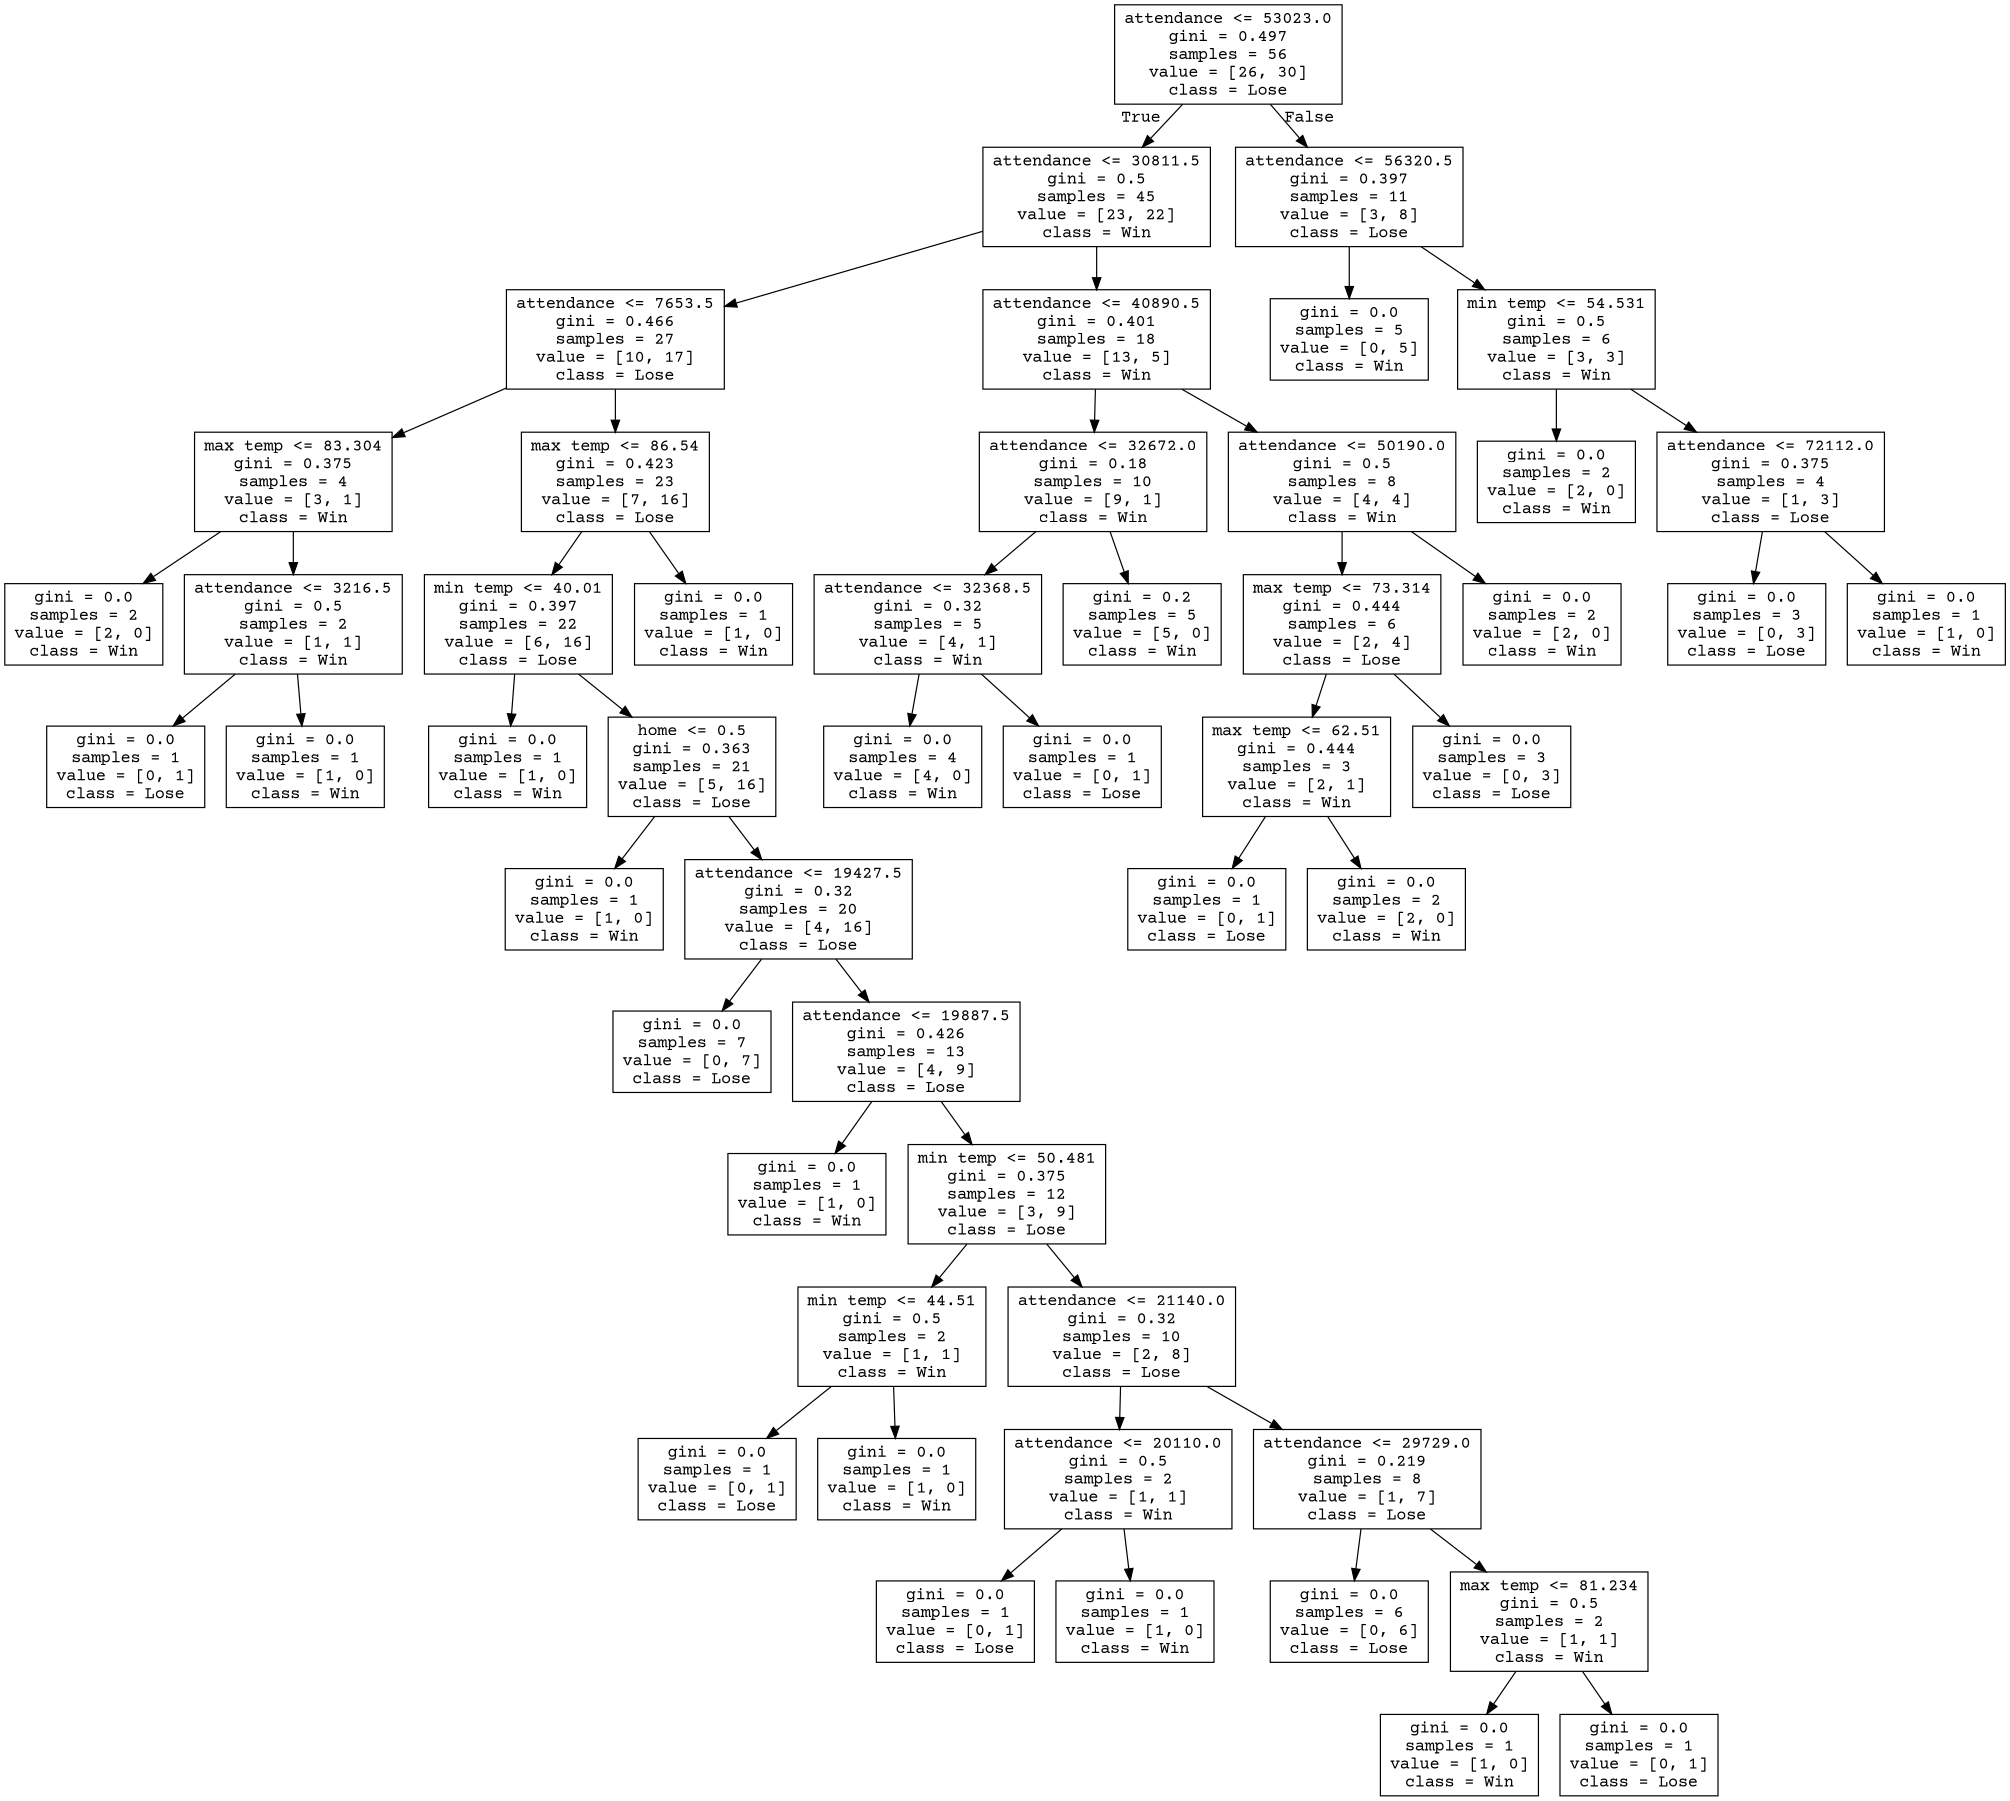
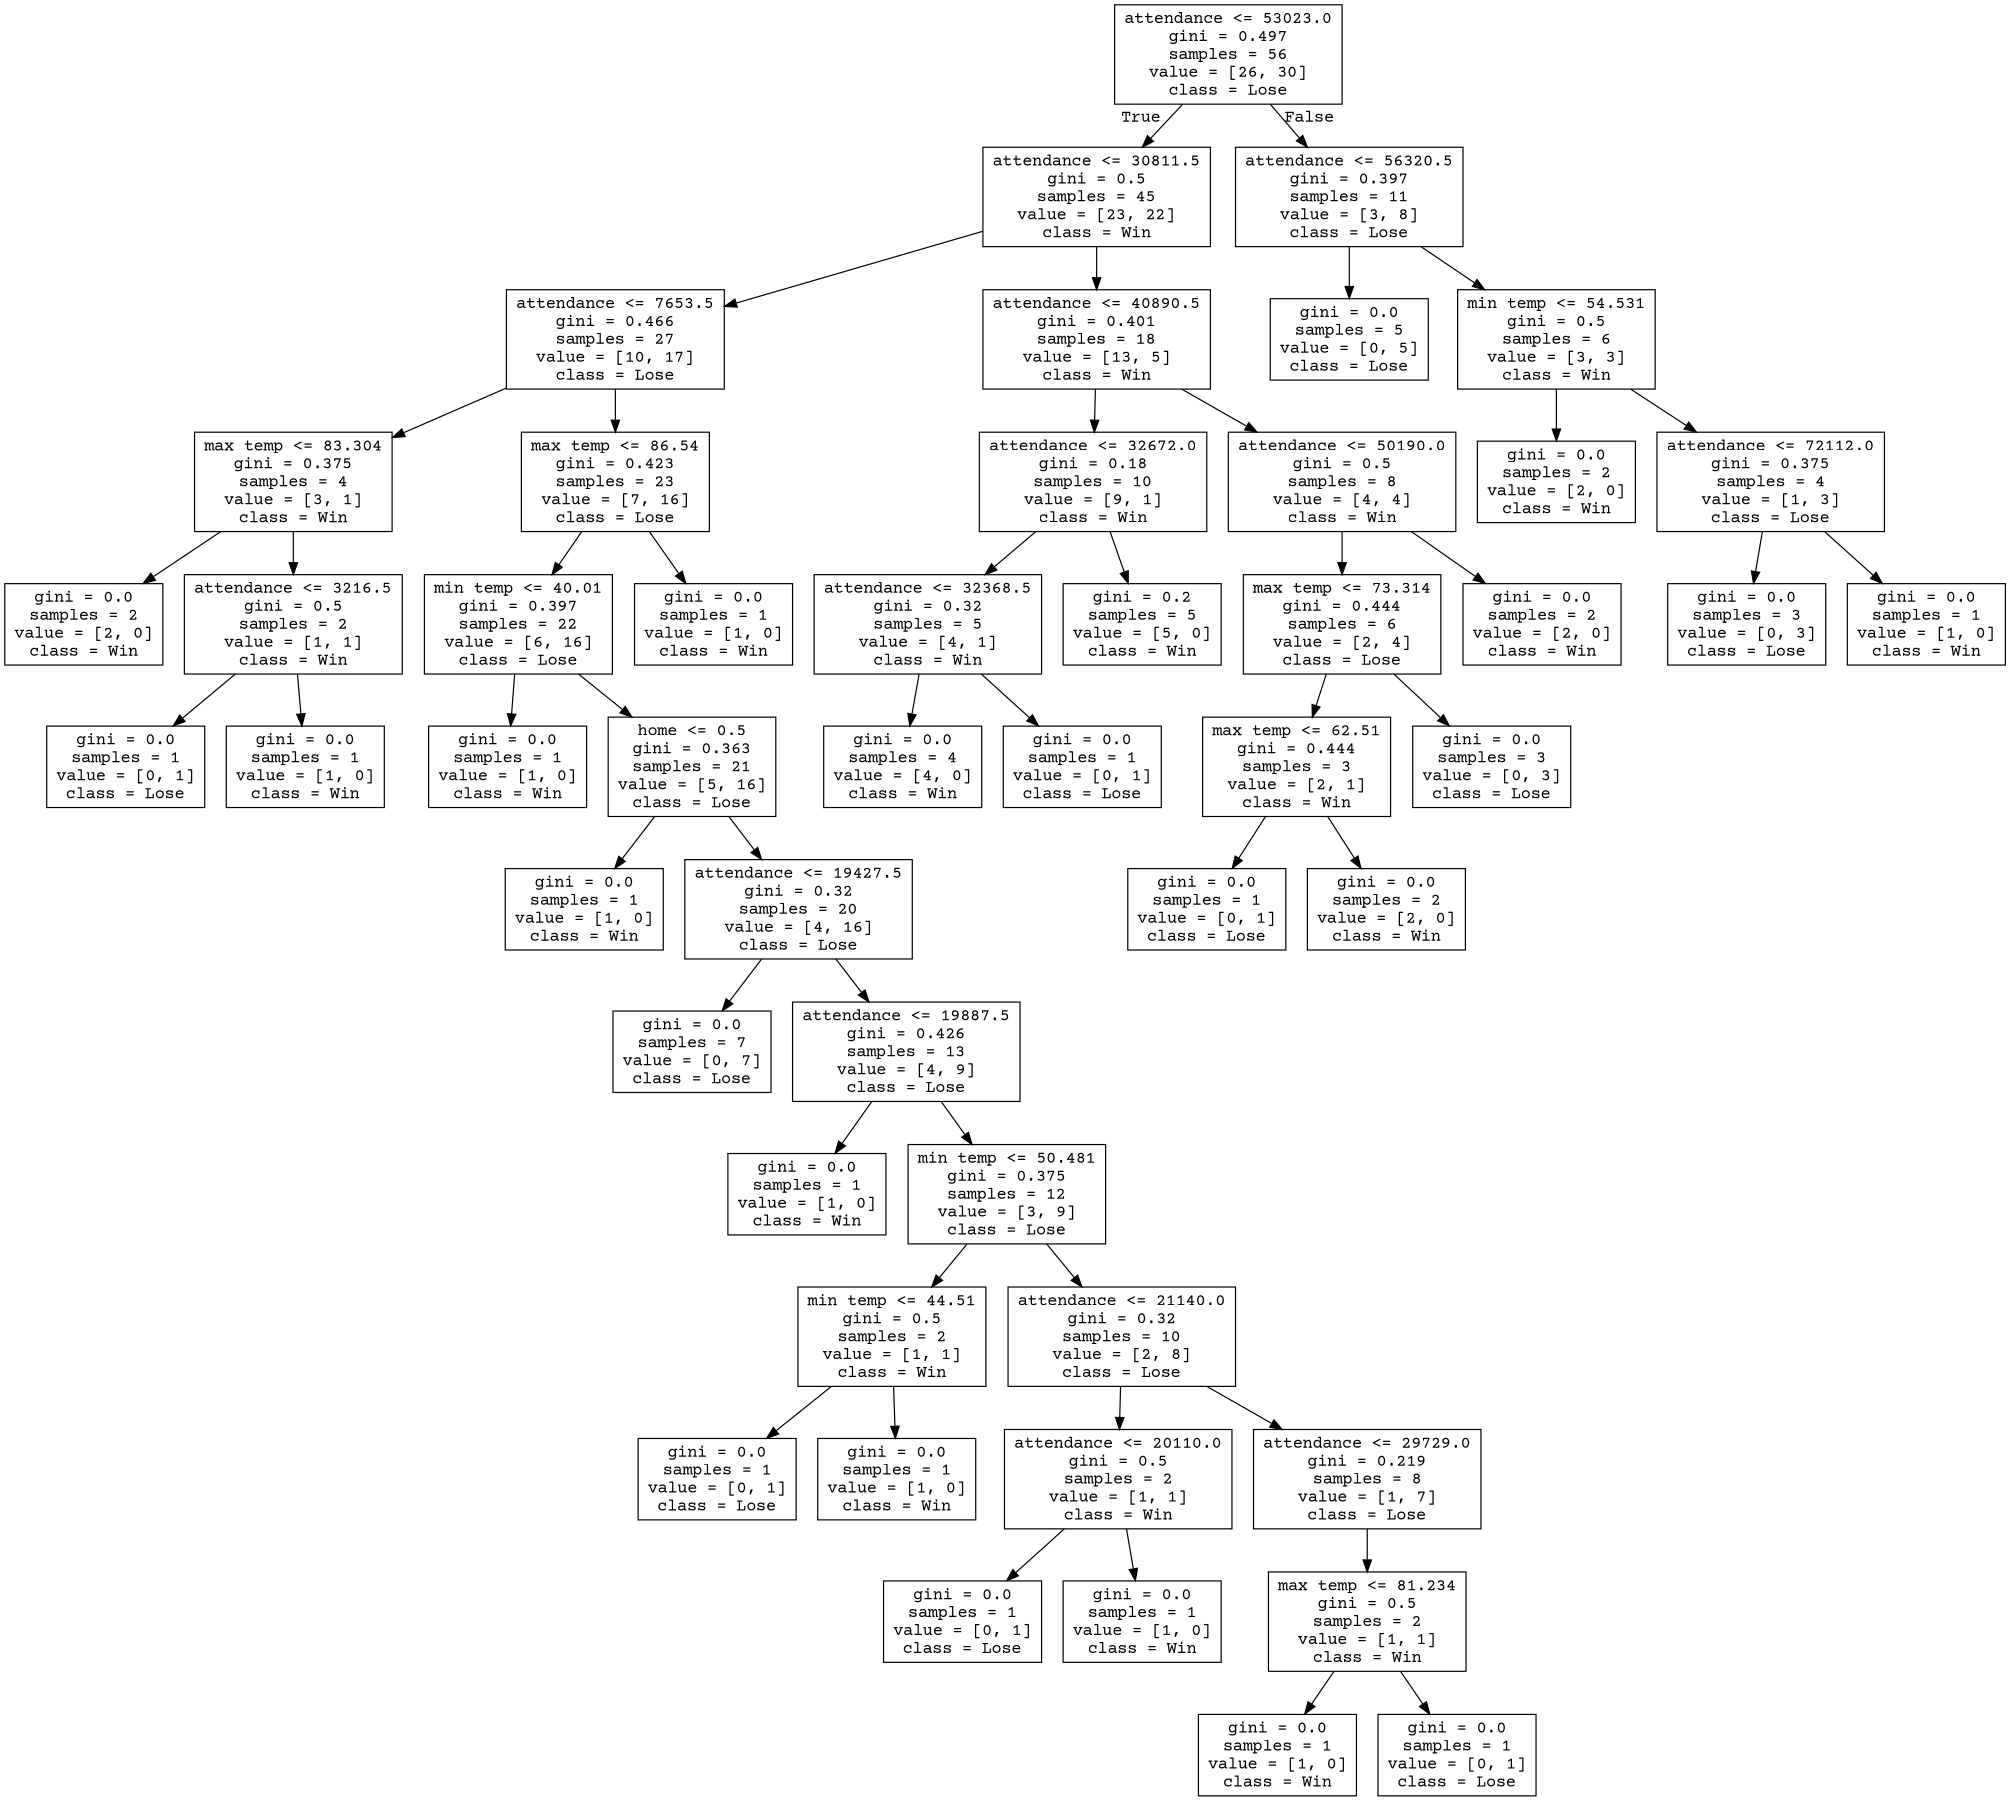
(1349, 339) -> (1349, 339)
(1349, 1622) -> none
